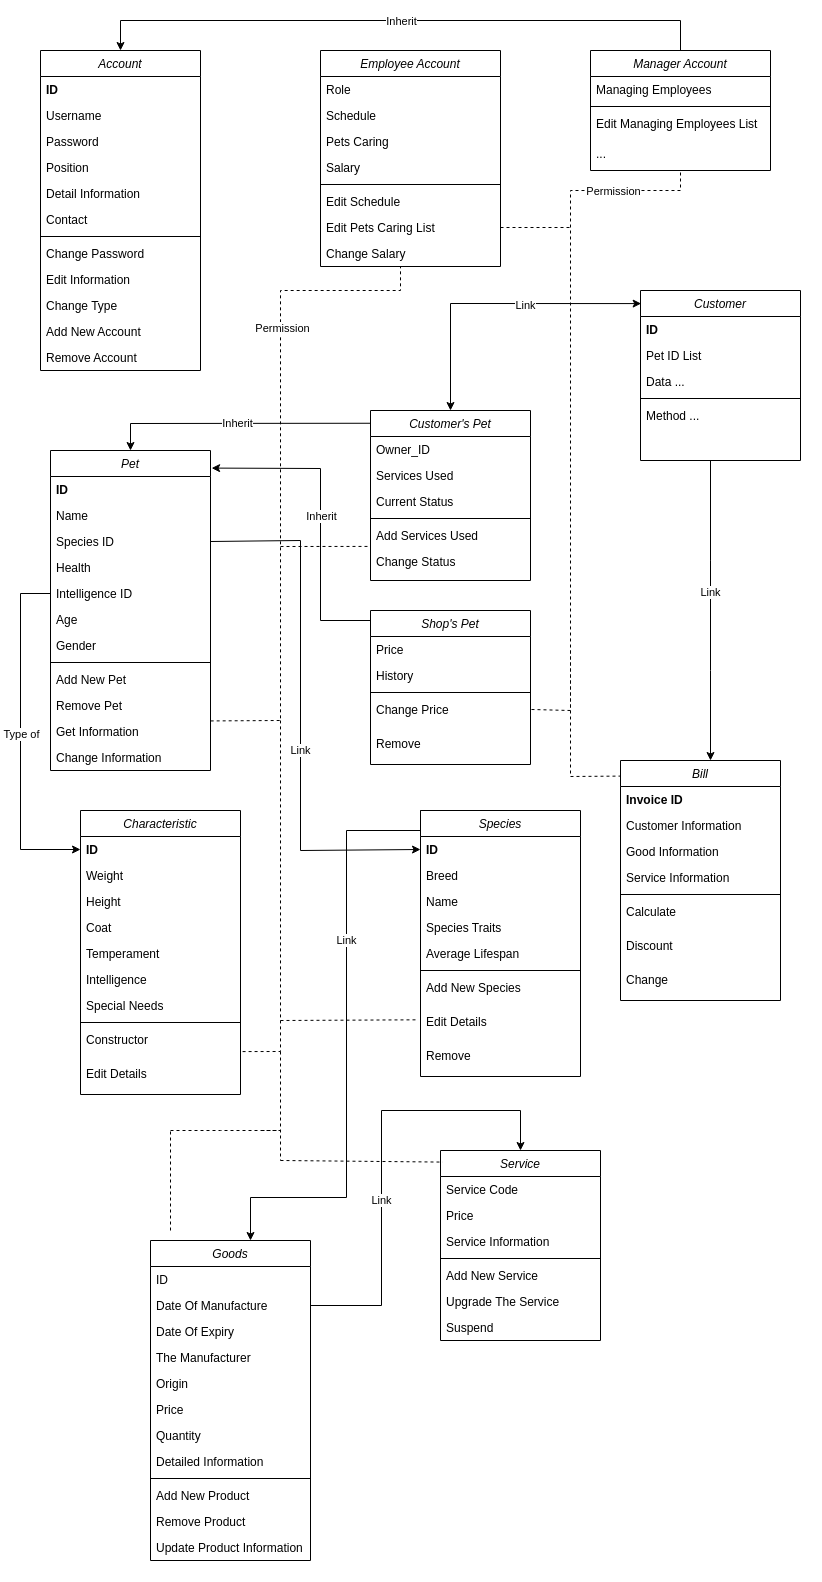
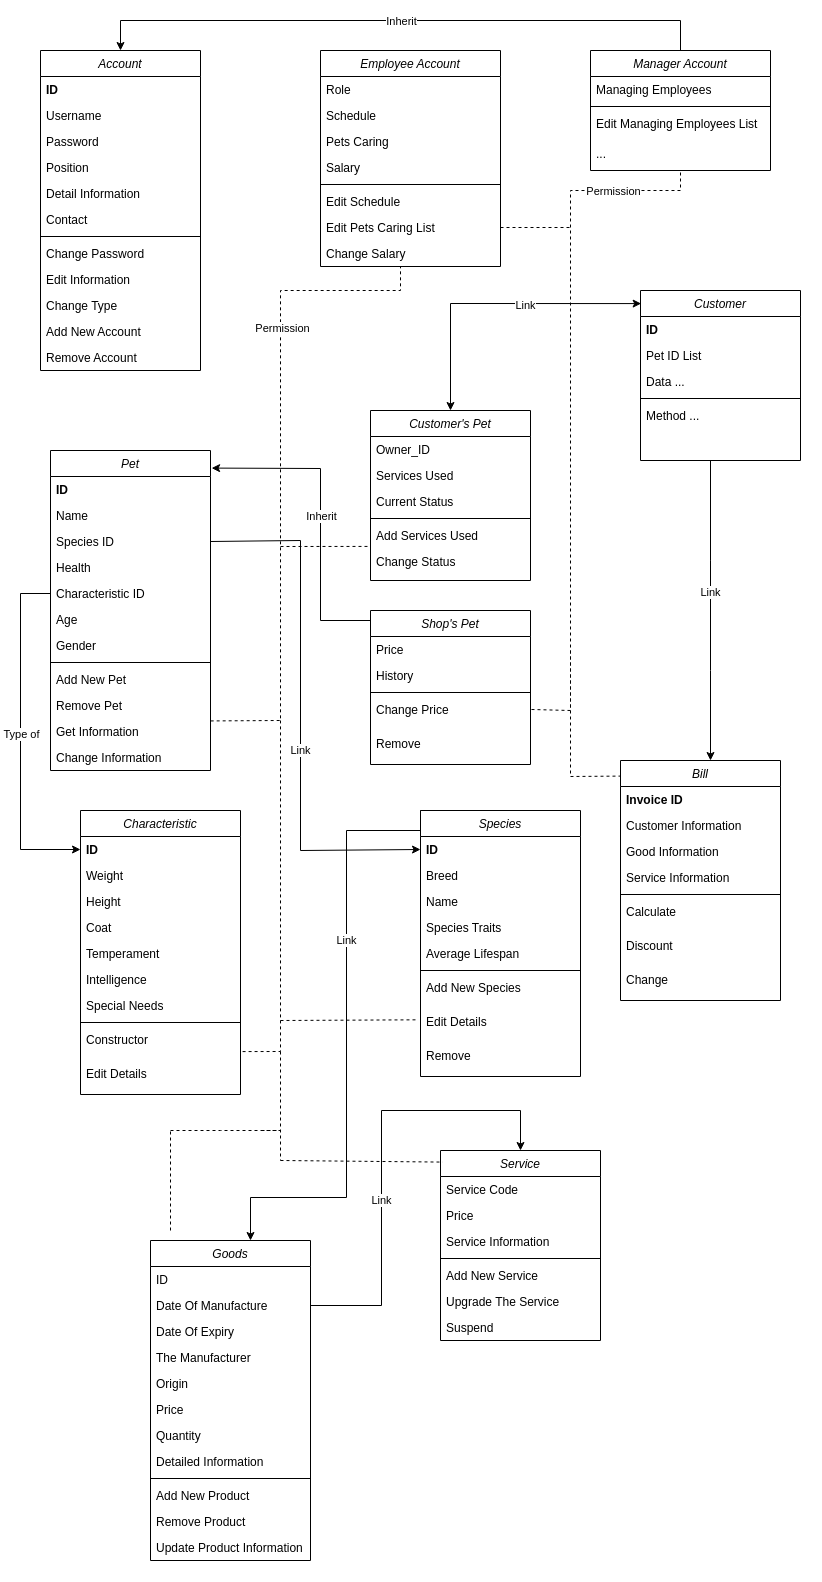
(241, 423) -> none
(100, 594) -> (108, 594)
